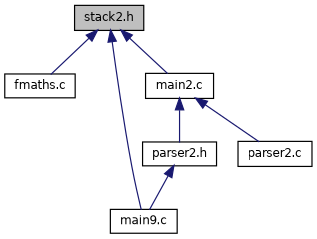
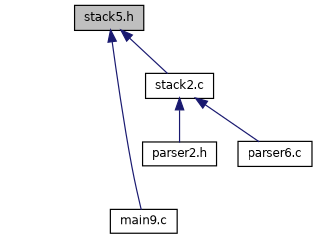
(109, 18) -> (109, 18)
(40, 86) -> none
(180, 86) -> (180, 86)
(275, 154) -> (275, 154)
(159, 193) -> none
